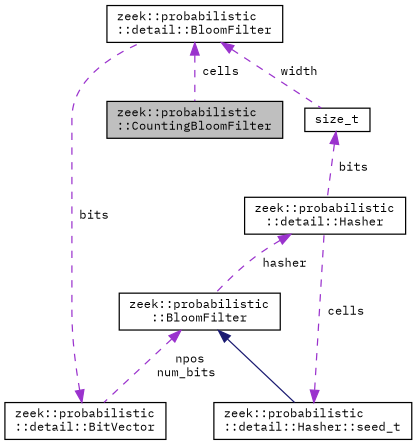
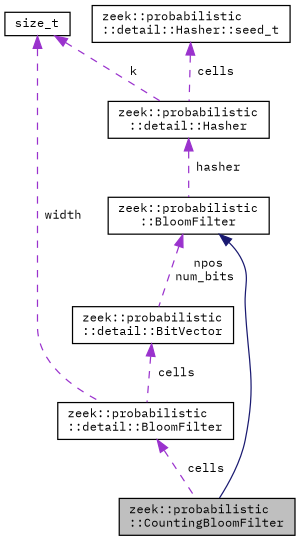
(277, 79) -> (37, 240)
(350, 168) -> (130, 72)
(91, 216) -> (173, 373)
(261, 371) -> (250, 371)
